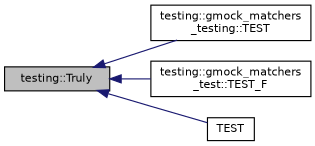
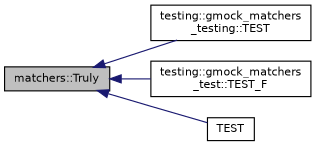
(57, 79) -> (57, 79)
